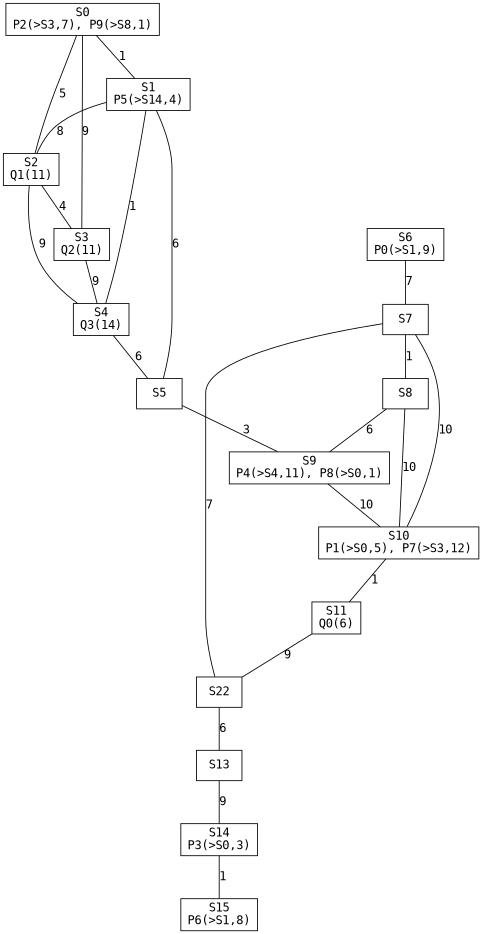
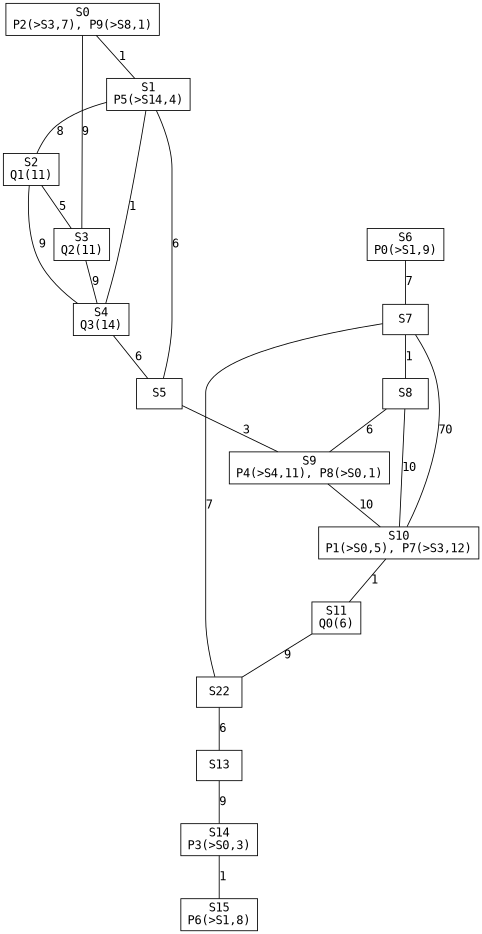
(54, 94) -> none
(63, 207) -> (63, 207)
(446, 430) -> (446, 430)
